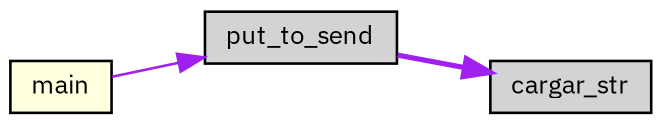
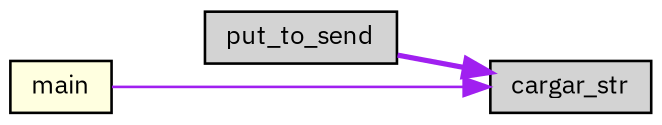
(145, 70) -> (288, 87)
